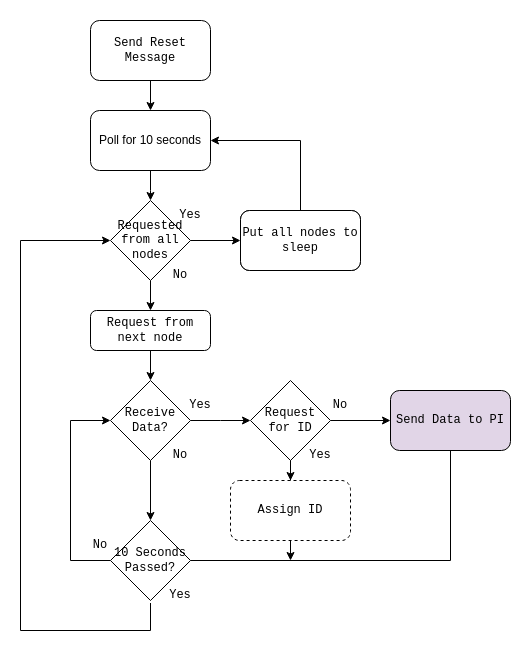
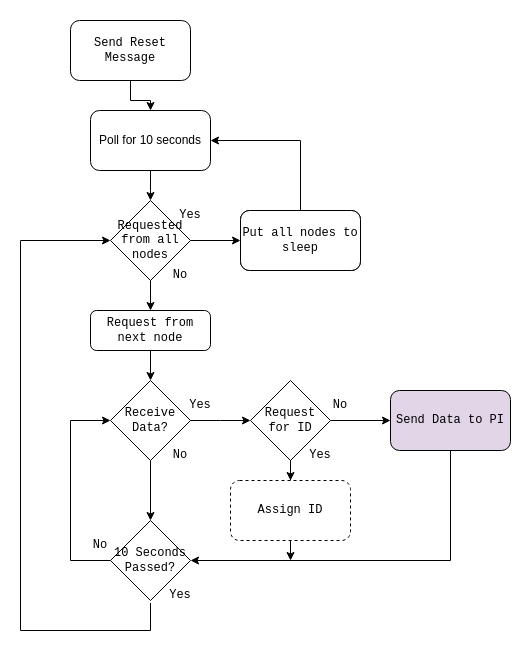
(151, 51) -> (131, 51)
(196, 561) -> (198, 561)
